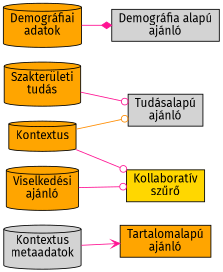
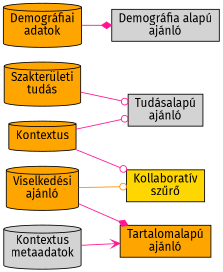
(99, 124) -> (99, 124)
(99, 187) -> (99, 187)
none -> (99, 212)
